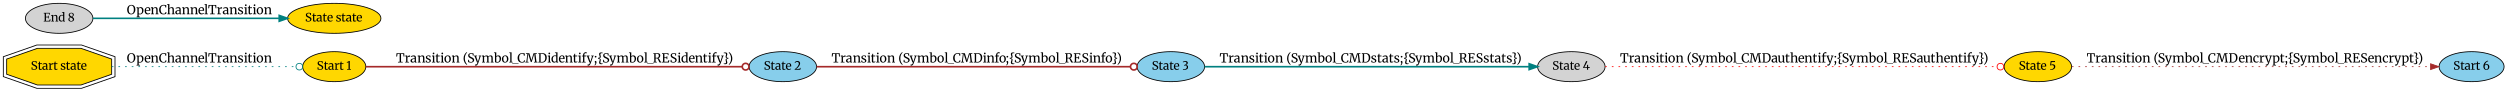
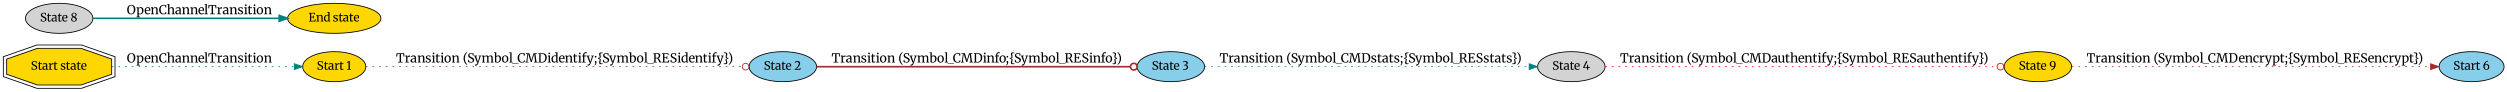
(59, 18) -> (59, 18)
(334, 18) -> (334, 18)
(204, 67) -> (204, 67)
(554, 67) -> (554, 67)
(1367, 67) -> (1367, 67)
(2038, 67) -> (2038, 67)
